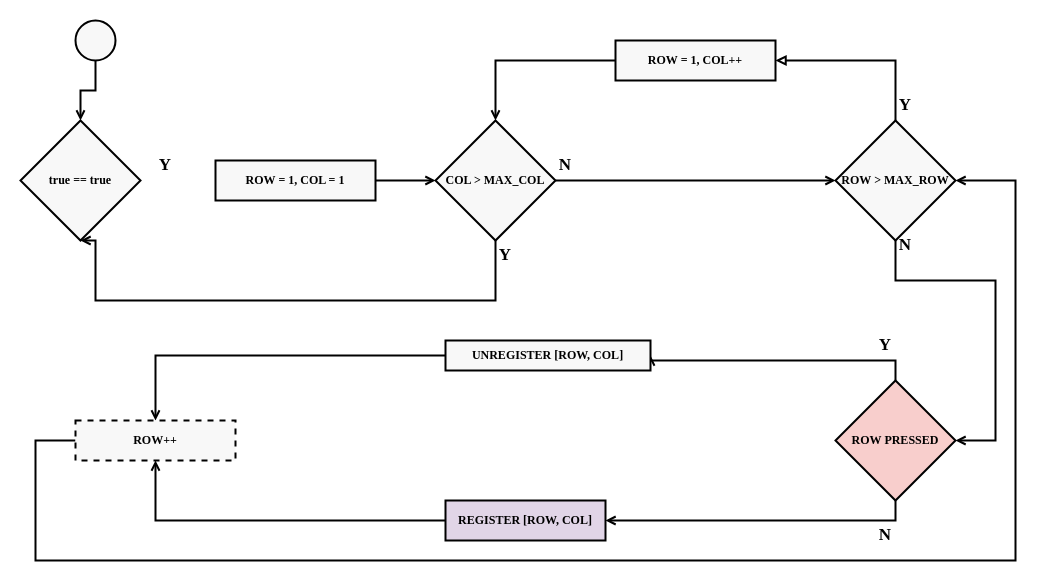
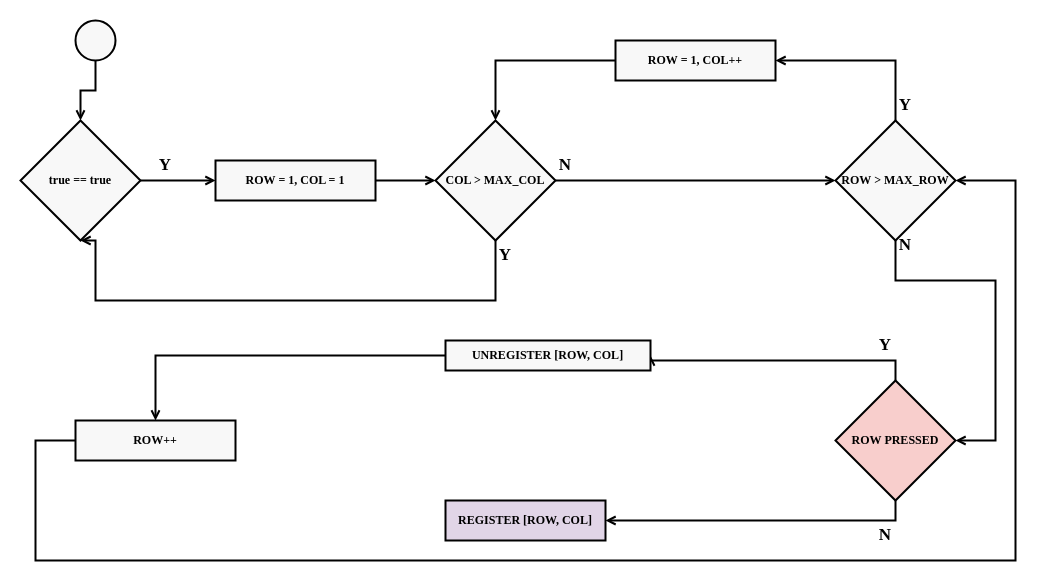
(787, 61) -> (784, 61)
none -> (176, 181)
(156, 441) -> (156, 441)
(273, 521) -> none
